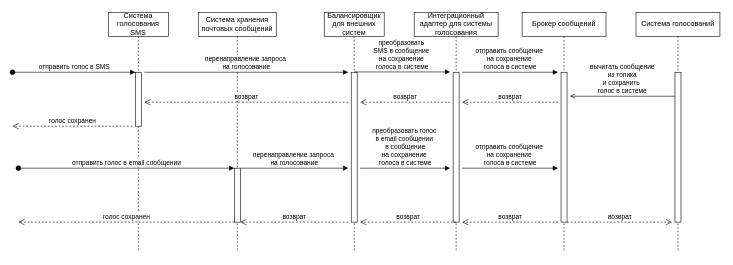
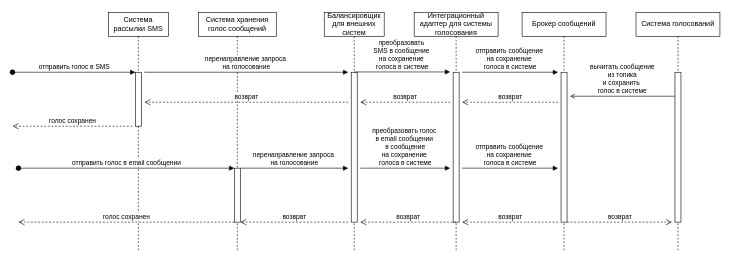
(138, 24) -> (138, 24)
(237, 24) -> (237, 24)
